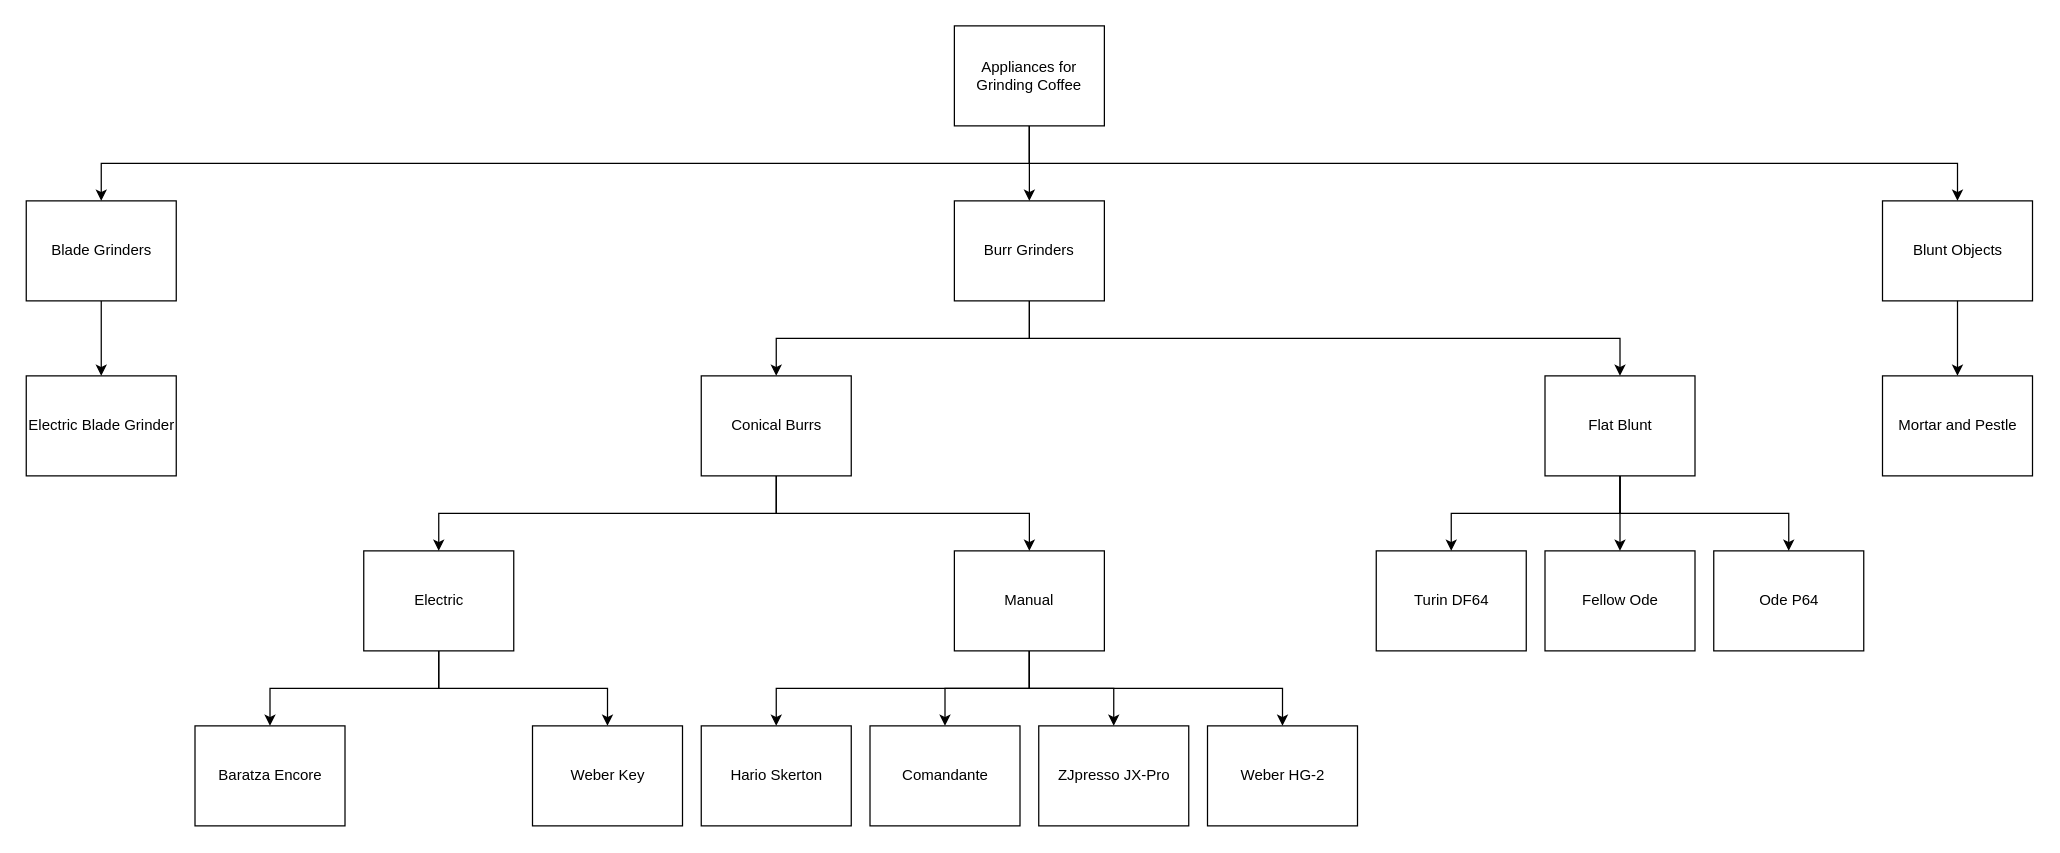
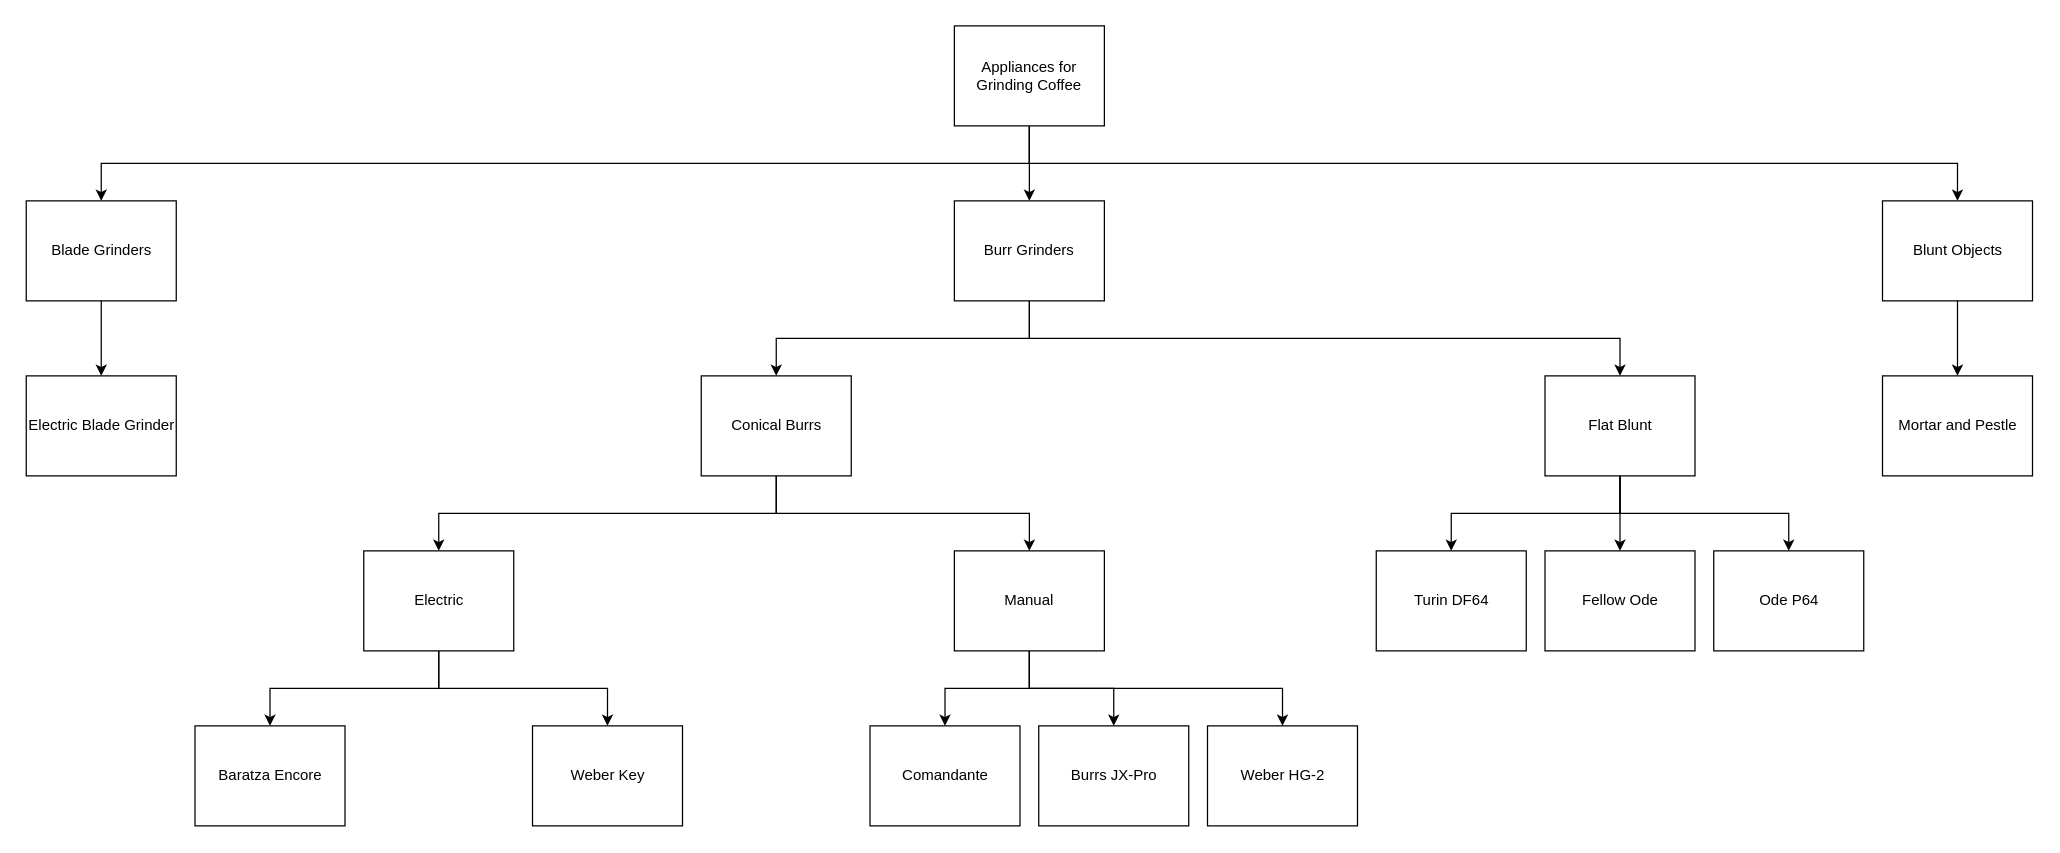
(845, 688) -> none
(776, 776) -> none
(1114, 776) -> (1114, 776)
